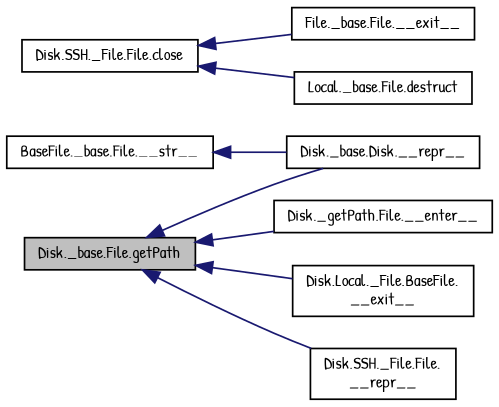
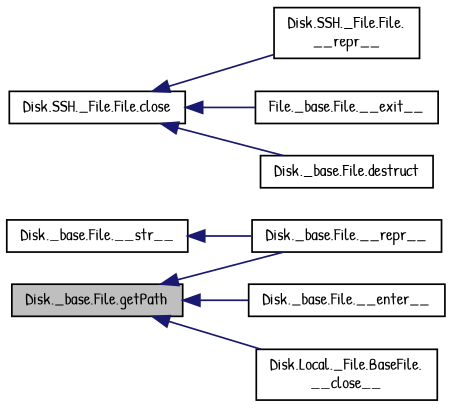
(383, 88) -> (347, 172)
(110, 152) -> (97, 236)
(383, 152) -> (347, 236)
(383, 217) -> (347, 300)
(383, 291) -> (347, 375)
(234, 315) -> (221, 70)
